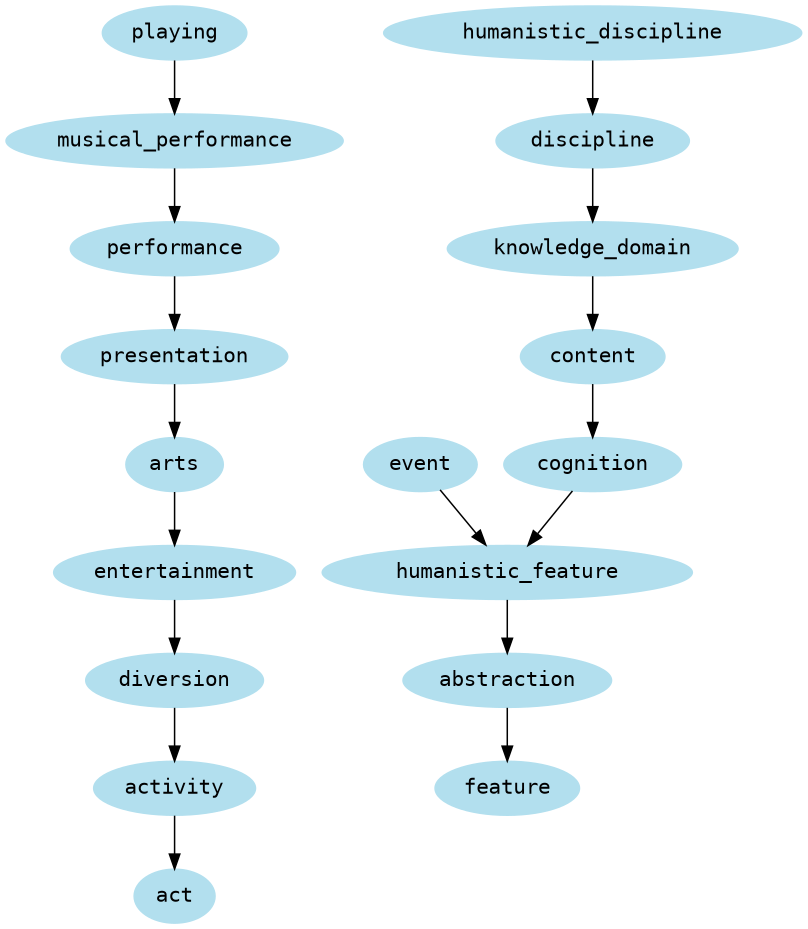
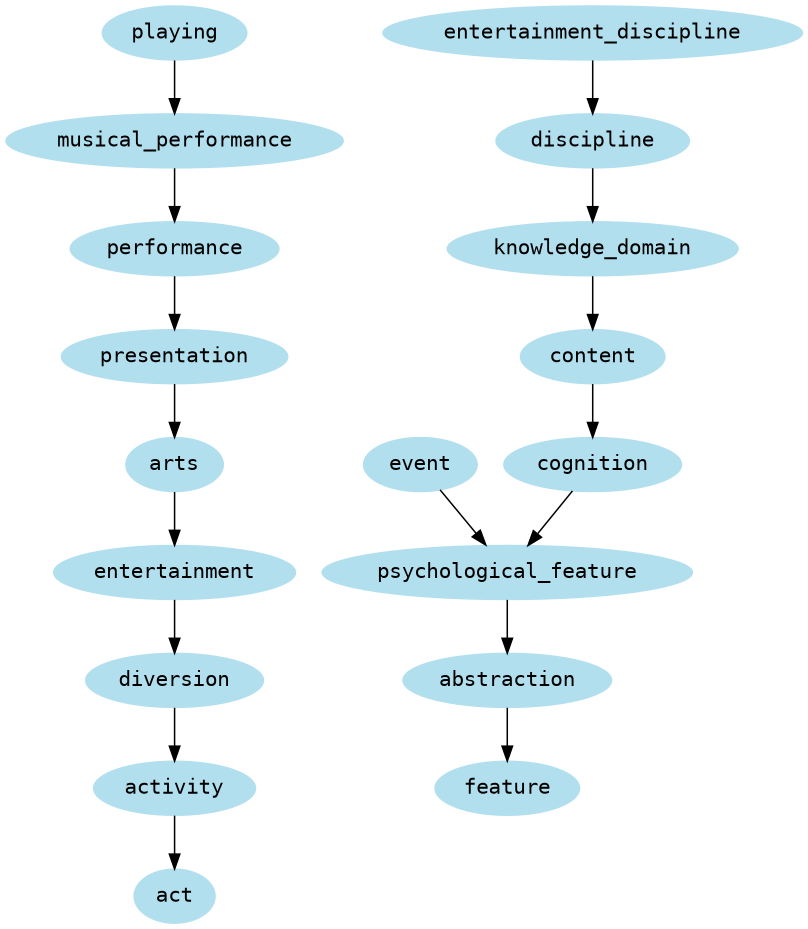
(593, 33) -> (593, 33)
(507, 572) -> (507, 572)
